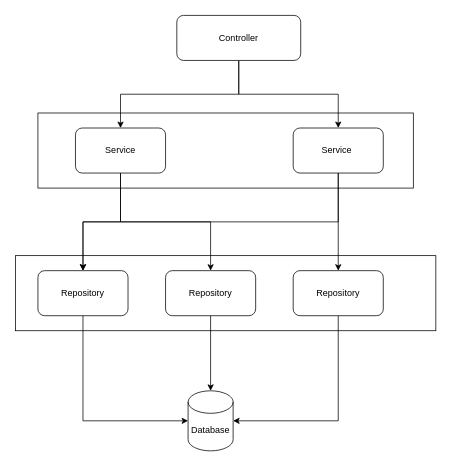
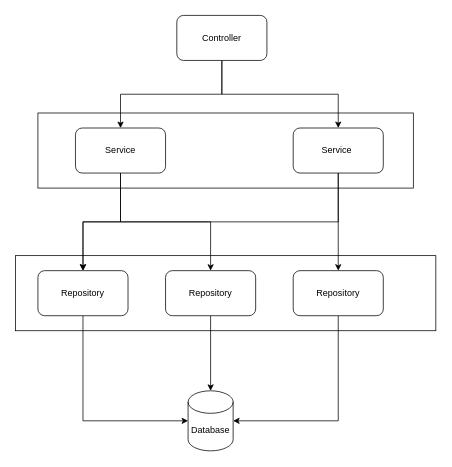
(239, 38) -> (222, 38)
